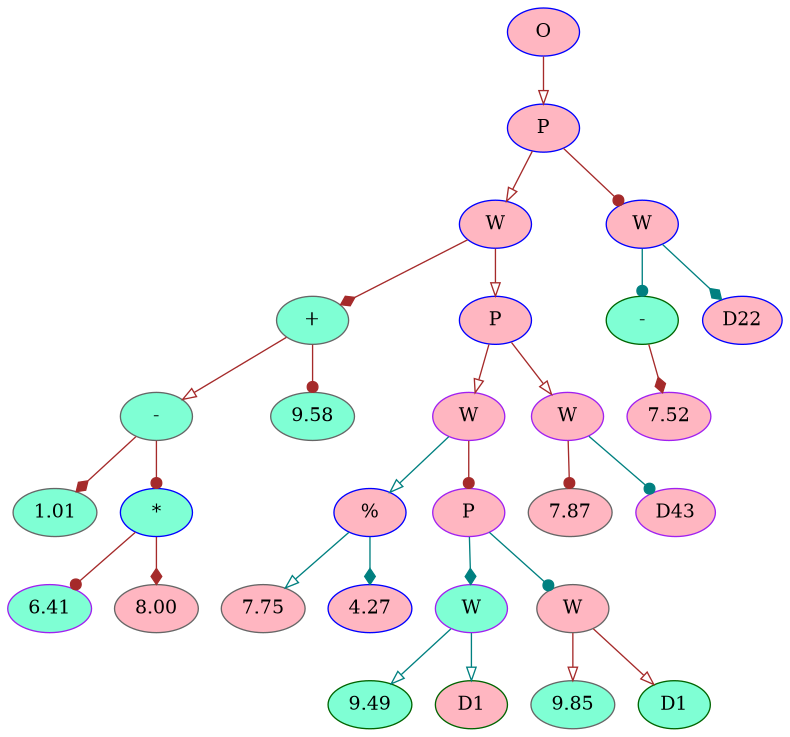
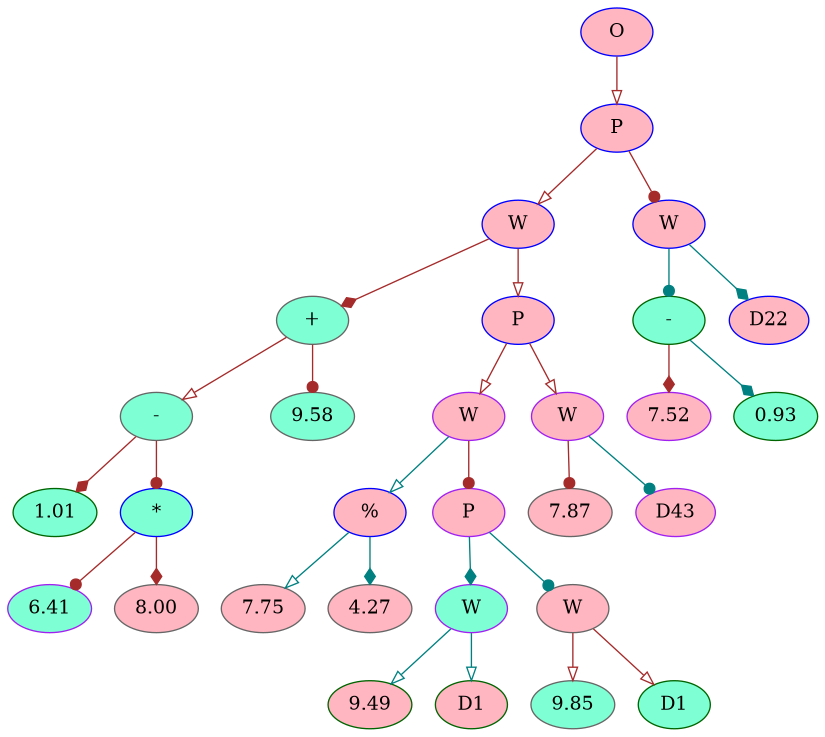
none -> (776, 416)
(55, 513) -> (55, 513)
(370, 609) -> (370, 609)
(370, 705) -> (370, 705)
